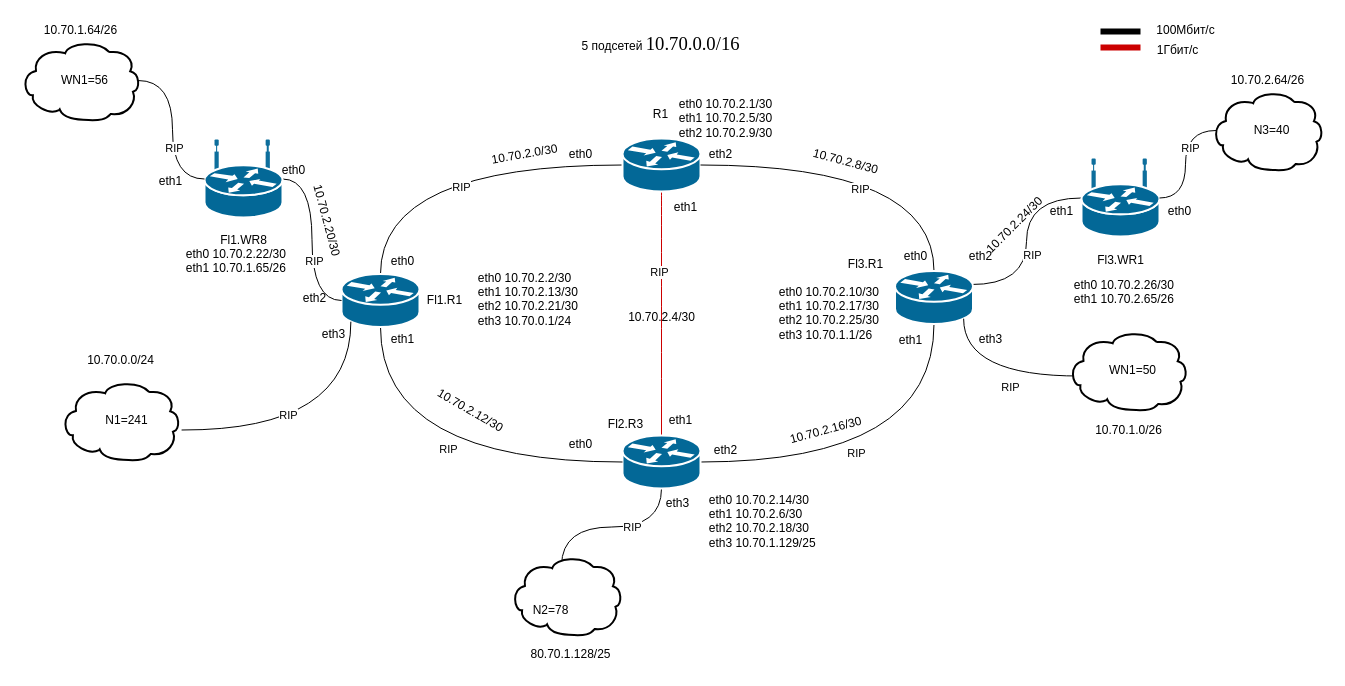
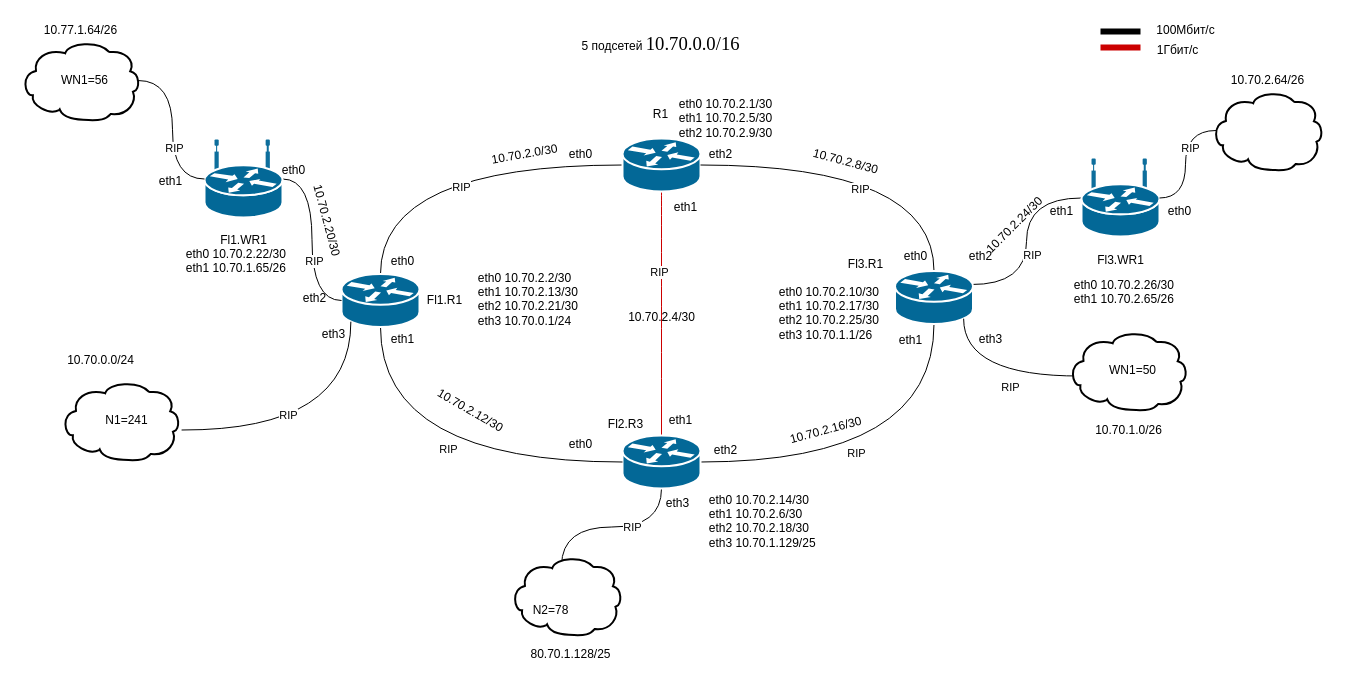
(81, 31) -> (81, 31)
(1272, 131) -> none
(244, 241) -> (244, 241)
(121, 360) -> (101, 360)
